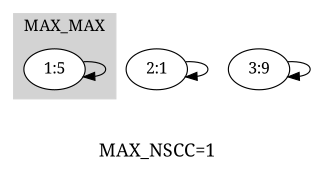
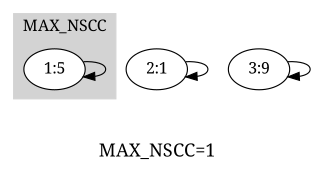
(65, 27) -> (65, 27)
